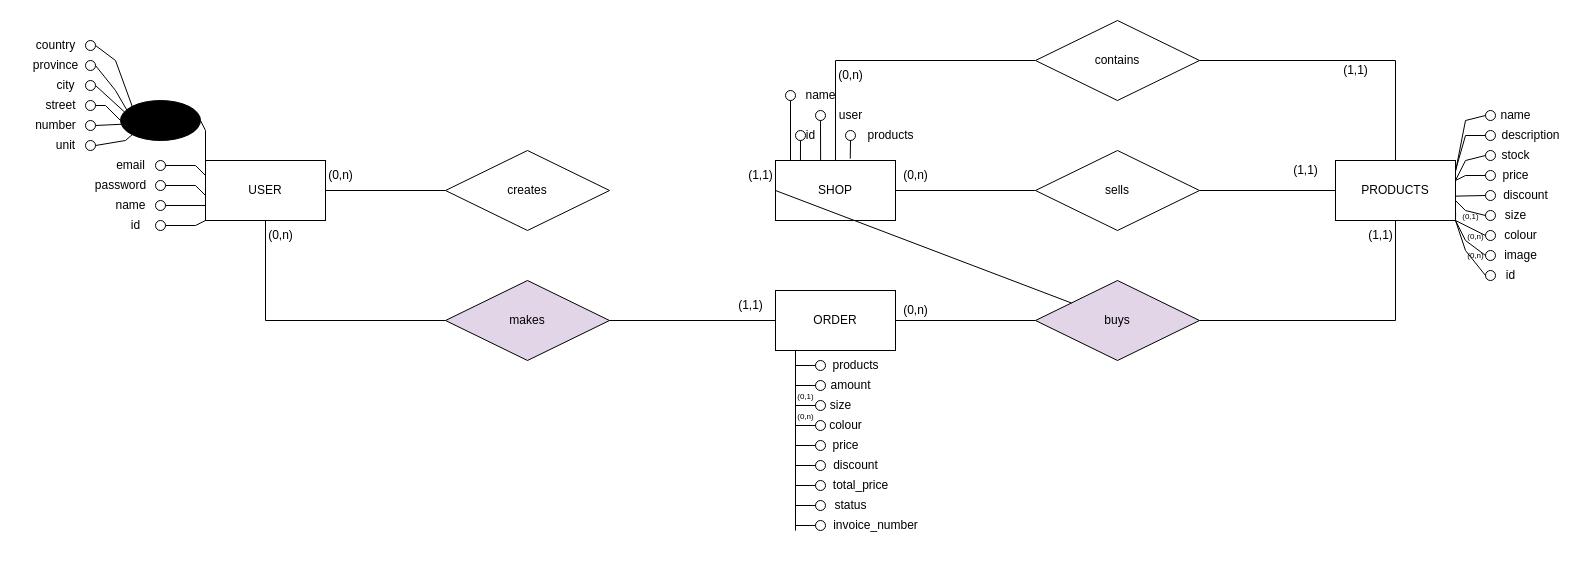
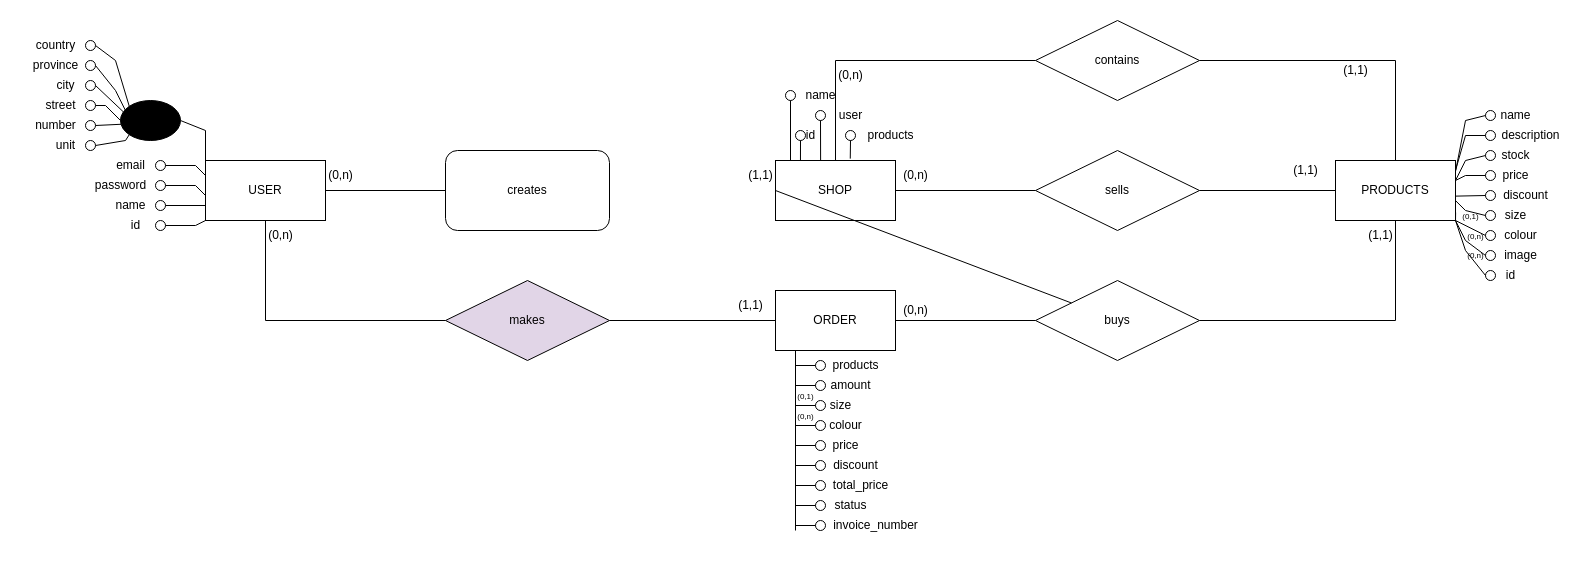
(161, 121) -> (151, 121)
(528, 191) -> (528, 191)
(1118, 321) -> (1118, 321)
